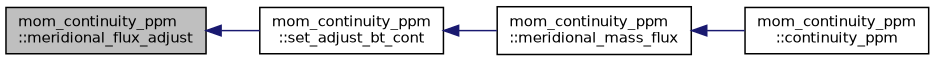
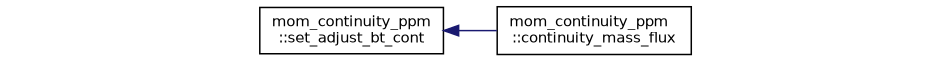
(106, 31) -> none
(594, 31) -> (594, 31)
(837, 31) -> none
